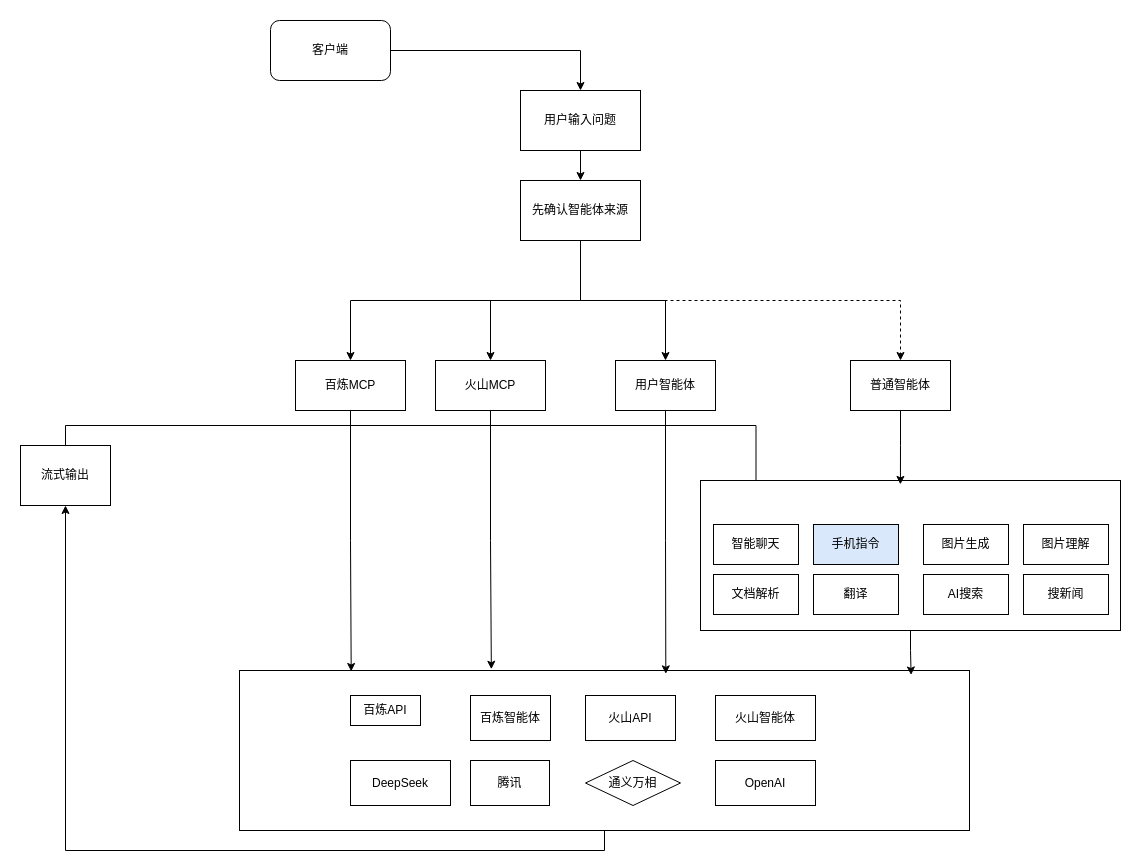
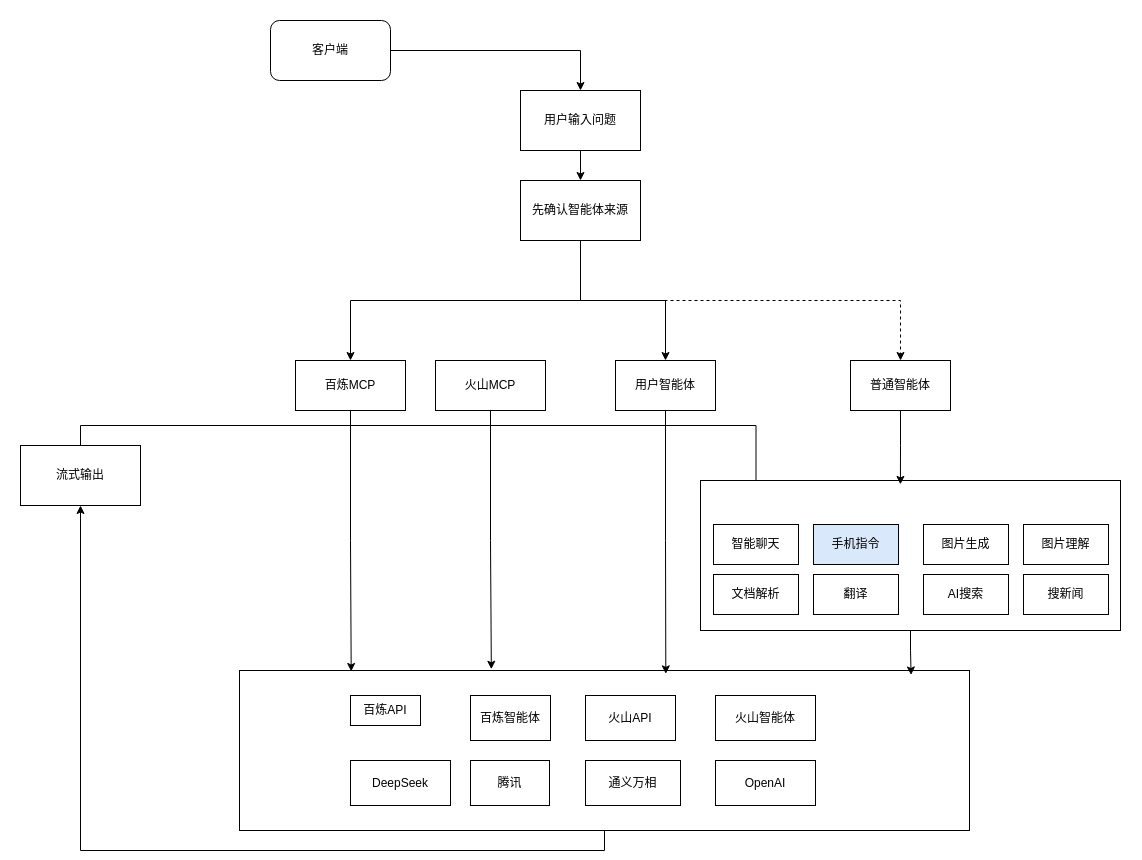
(491, 328) -> none
(66, 476) -> (81, 476)
(633, 783) -> (633, 783)
